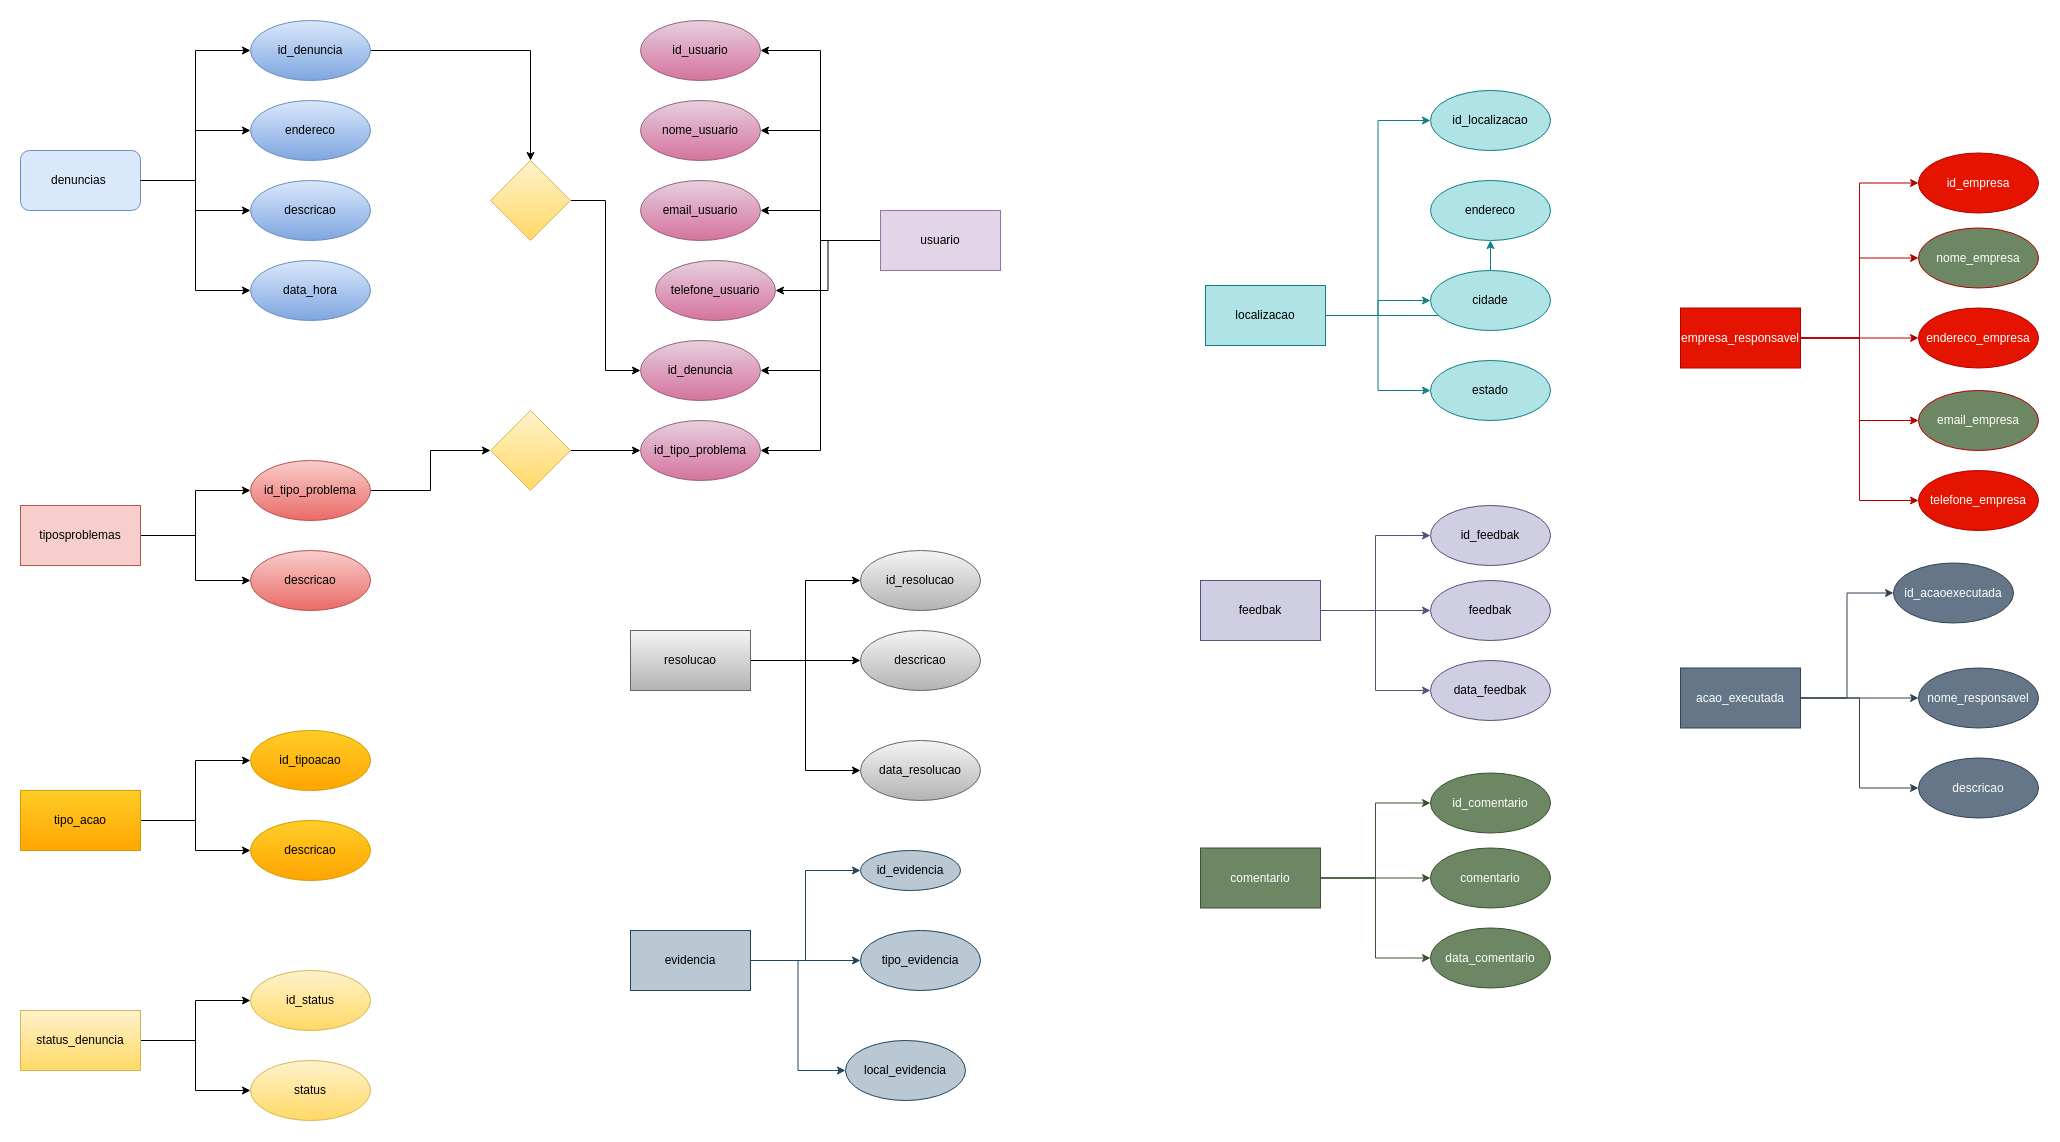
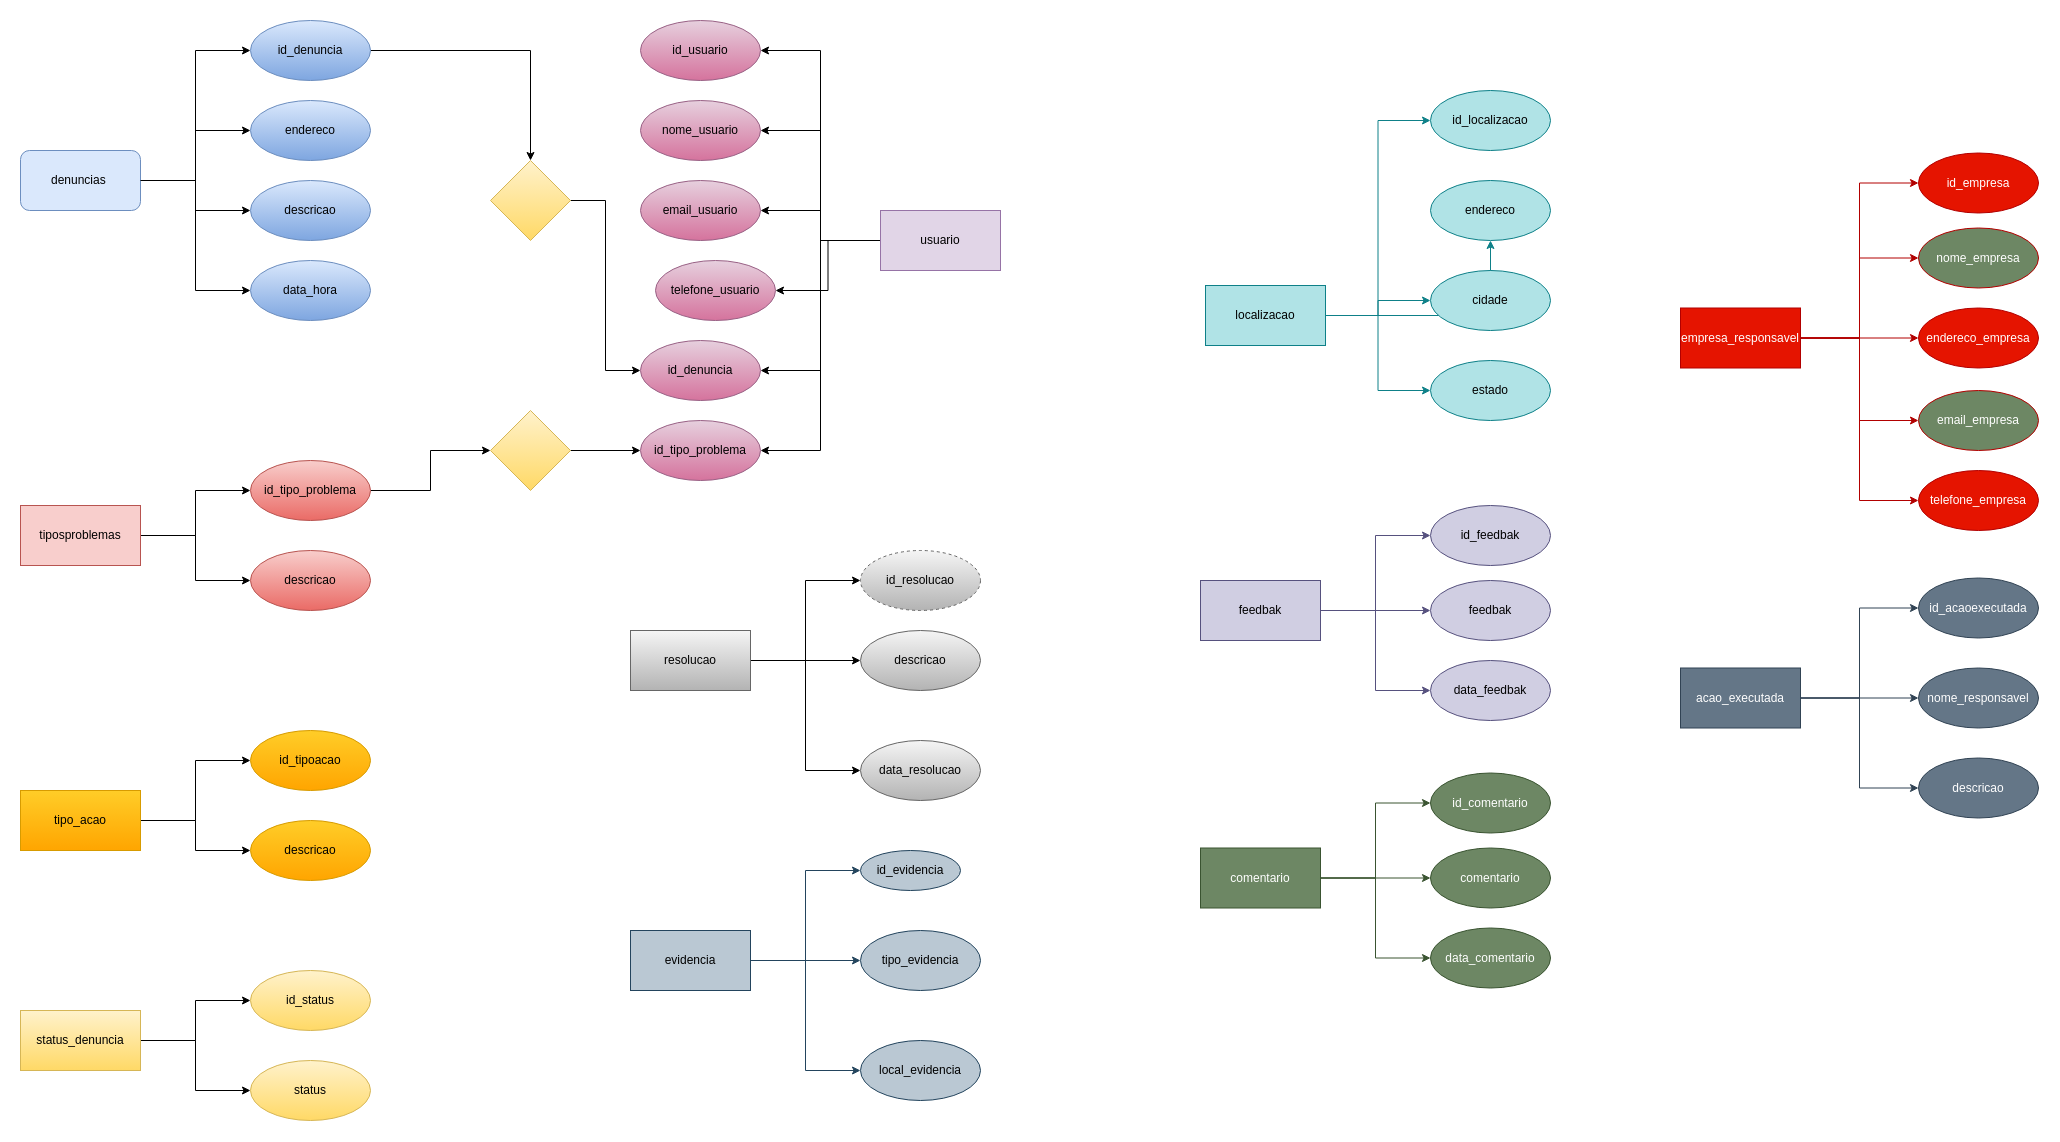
(921, 581) -> (921, 581)
(1954, 593) -> (1979, 608)
(906, 1071) -> (921, 1071)
